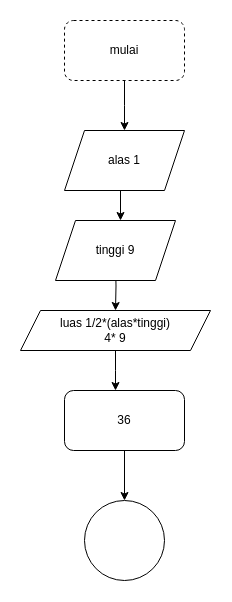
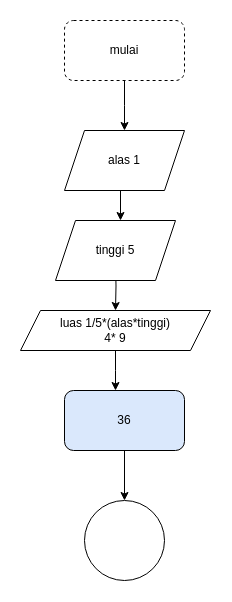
(116, 251) -> (116, 251)
(116, 331) -> (116, 331)
(125, 421) -> (125, 421)
